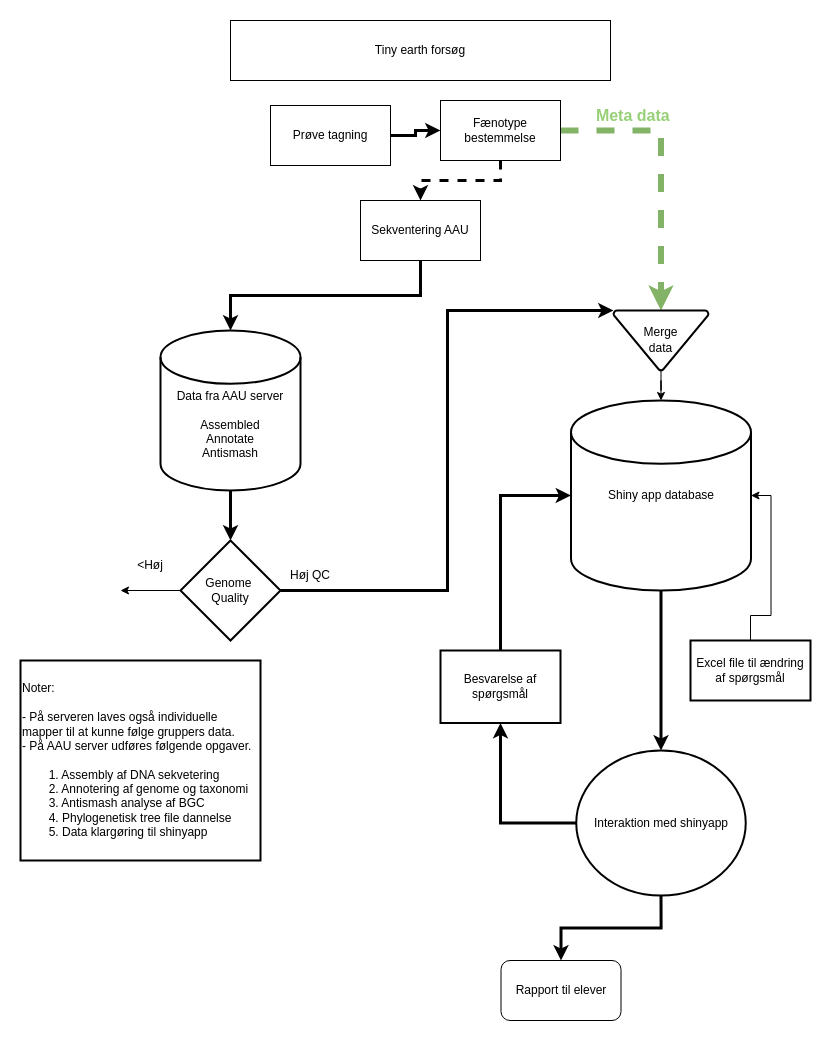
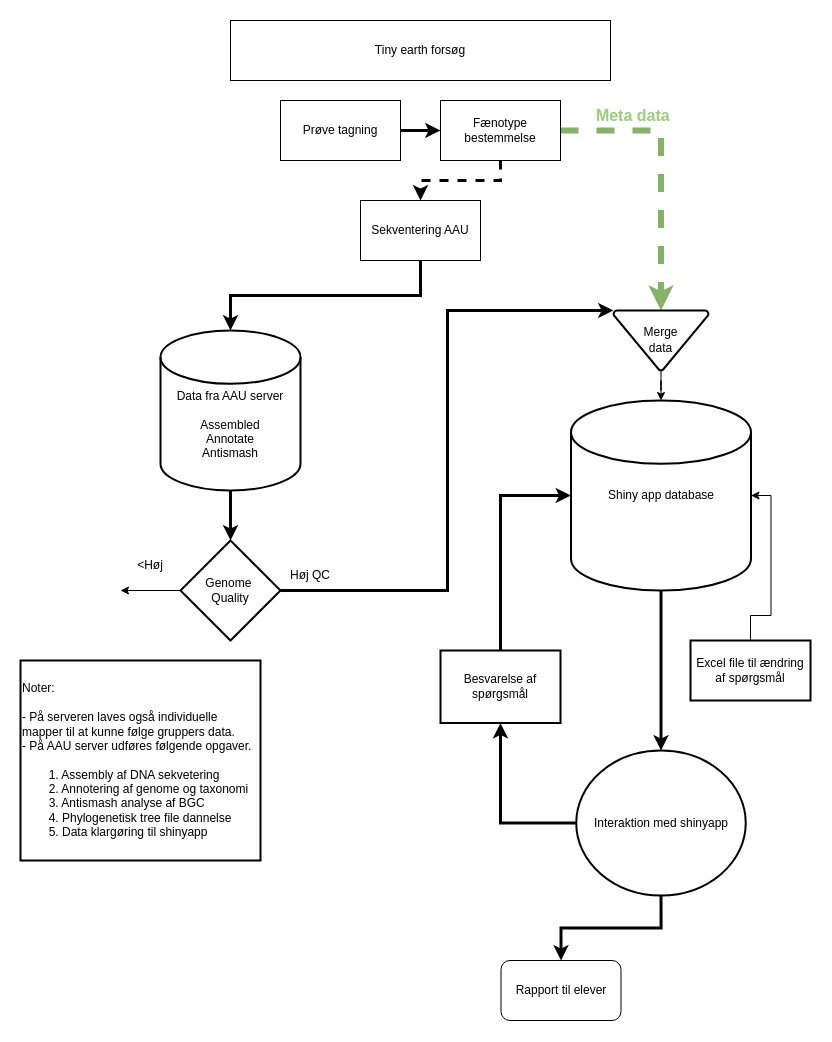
(331, 136) -> (341, 131)
